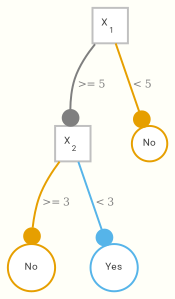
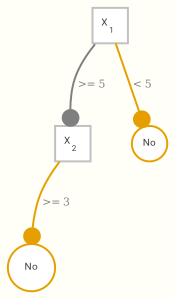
(114, 268) -> none
